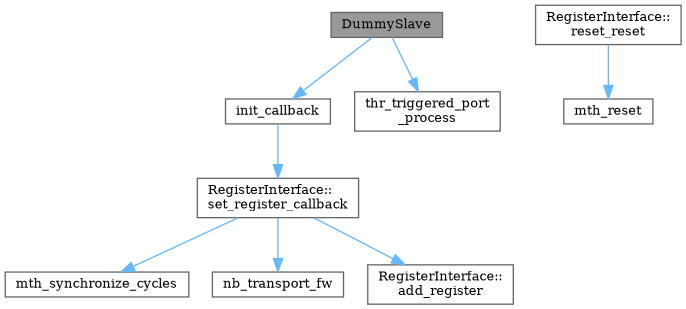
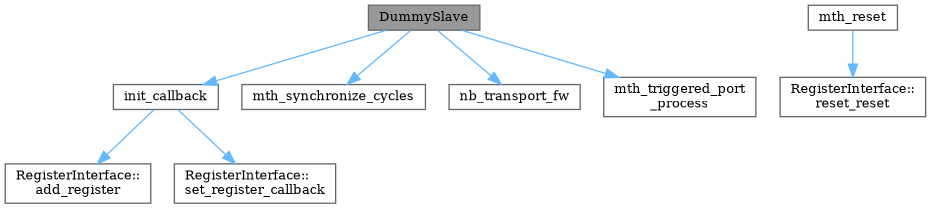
(608, 65) -> (853, 47)
(427, 111) -> (680, 97)
(278, 238) -> (464, 53)
(353, 238) -> (130, 132)
(186, 242) -> (384, 53)
